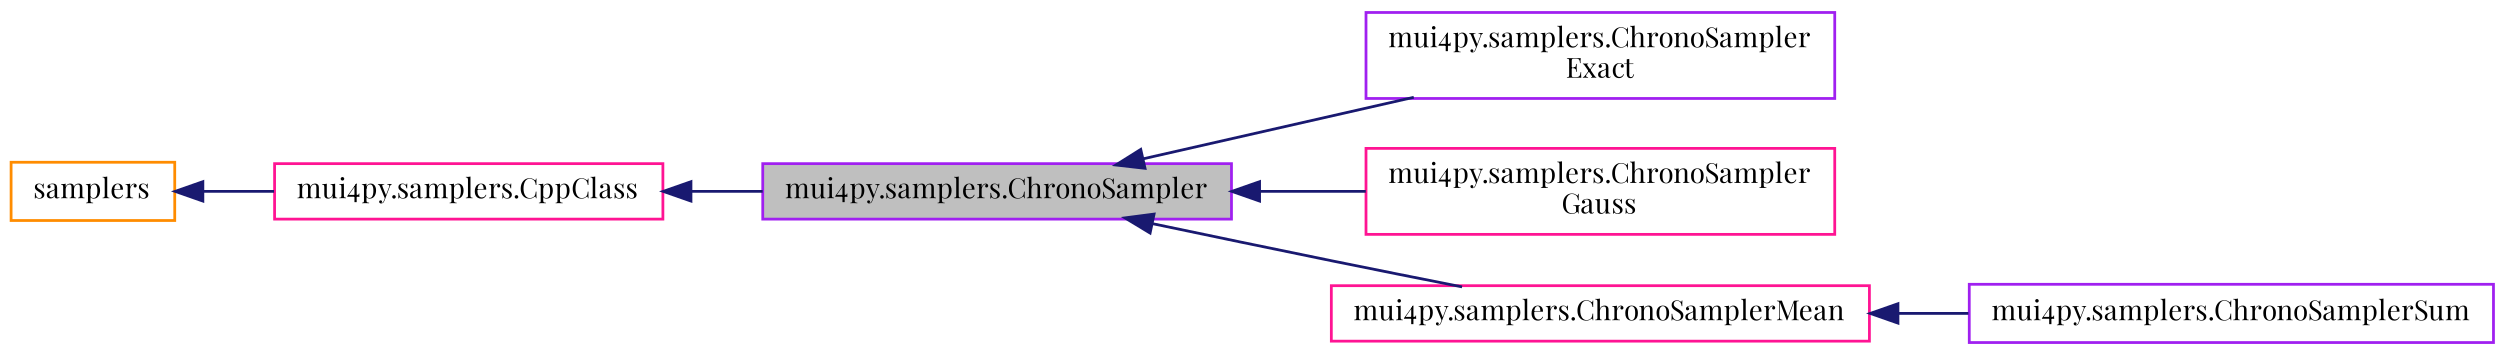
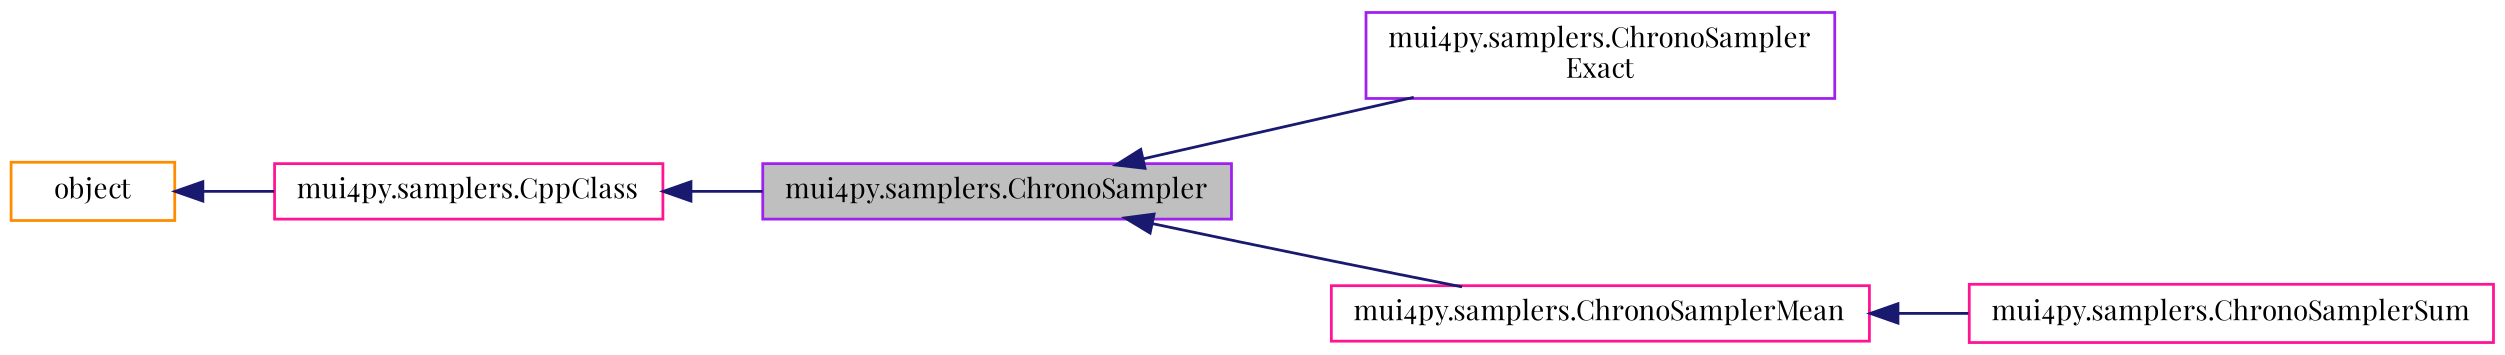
(93, 191) -> (93, 191)
(1600, 191) -> none
(2231, 313) -> (2231, 313)
